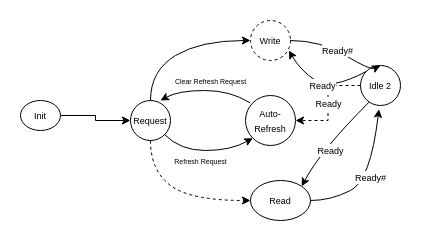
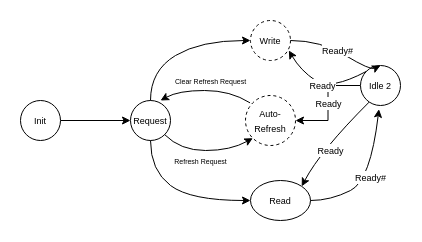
(41, 116) -> (41, 121)
(271, 121) -> (271, 121)
(322, 121) -> (322, 121)
(184, 192) -> (184, 192)
